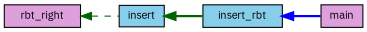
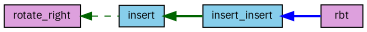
(42, 16) -> (42, 16)
(243, 16) -> (243, 16)
(342, 16) -> (342, 16)
